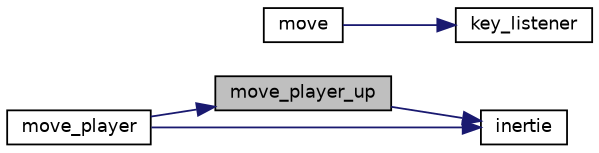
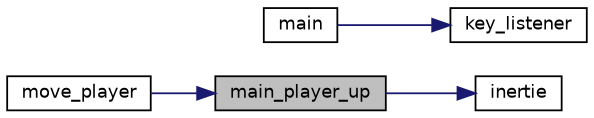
(303, 25) -> (301, 25)
(303, 93) -> (301, 93)
(307, 127) -> none
